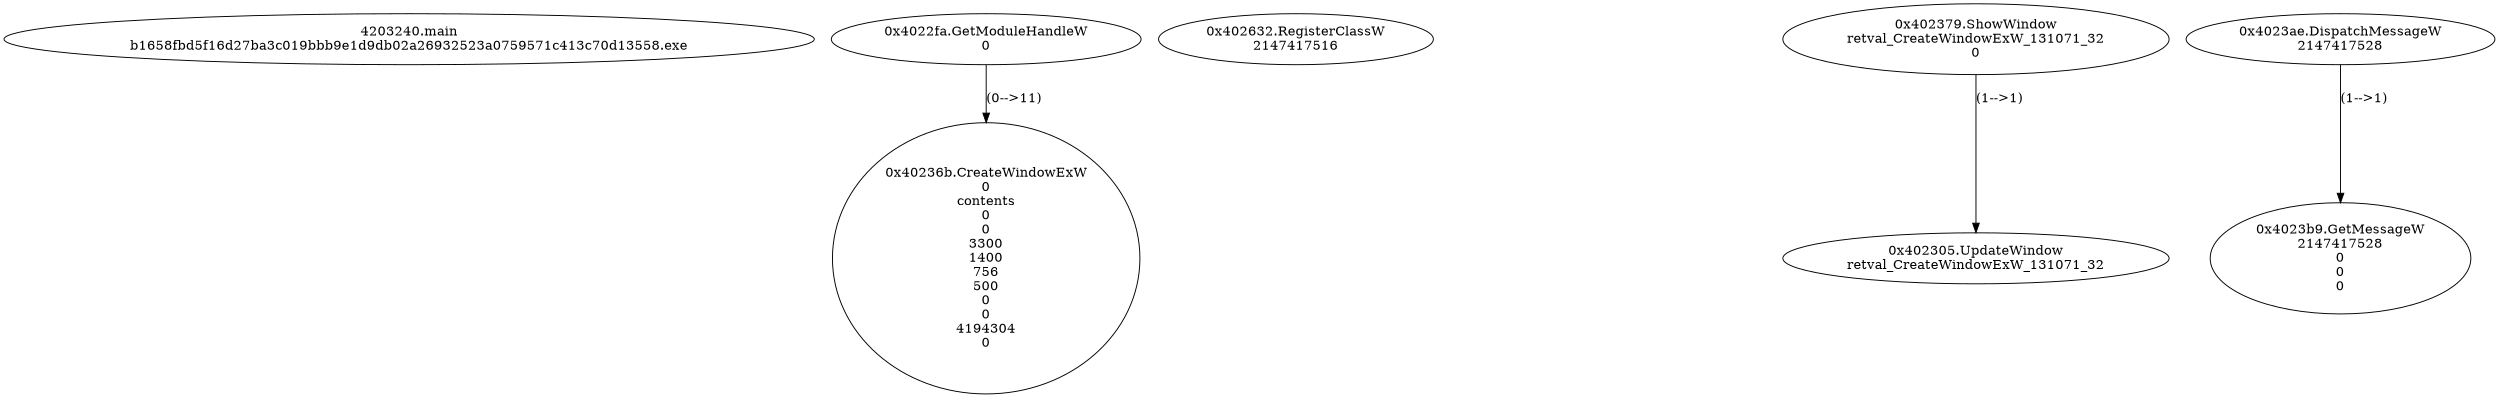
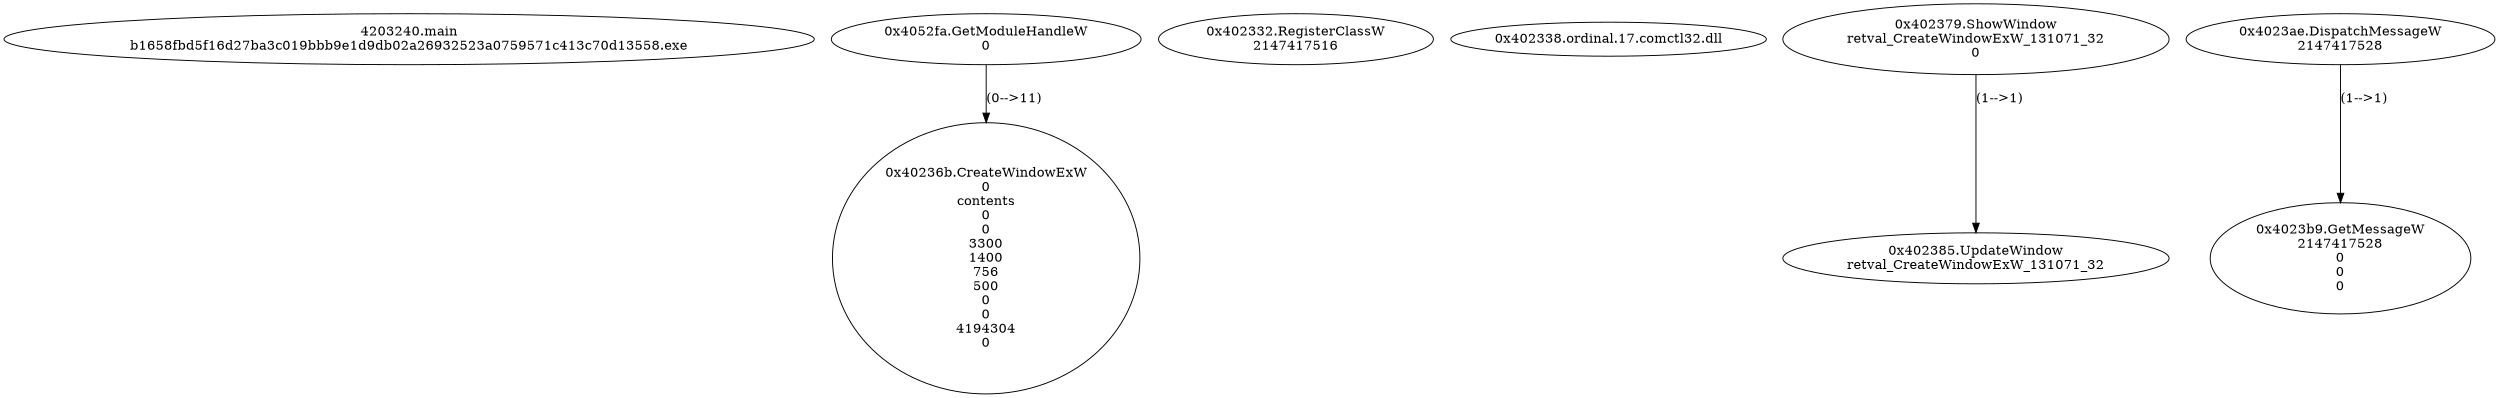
(986, 39) -> (986, 39)
(1296, 39) -> (1296, 39)
none -> (1609, 39)
(1976, 258) -> (1976, 258)
